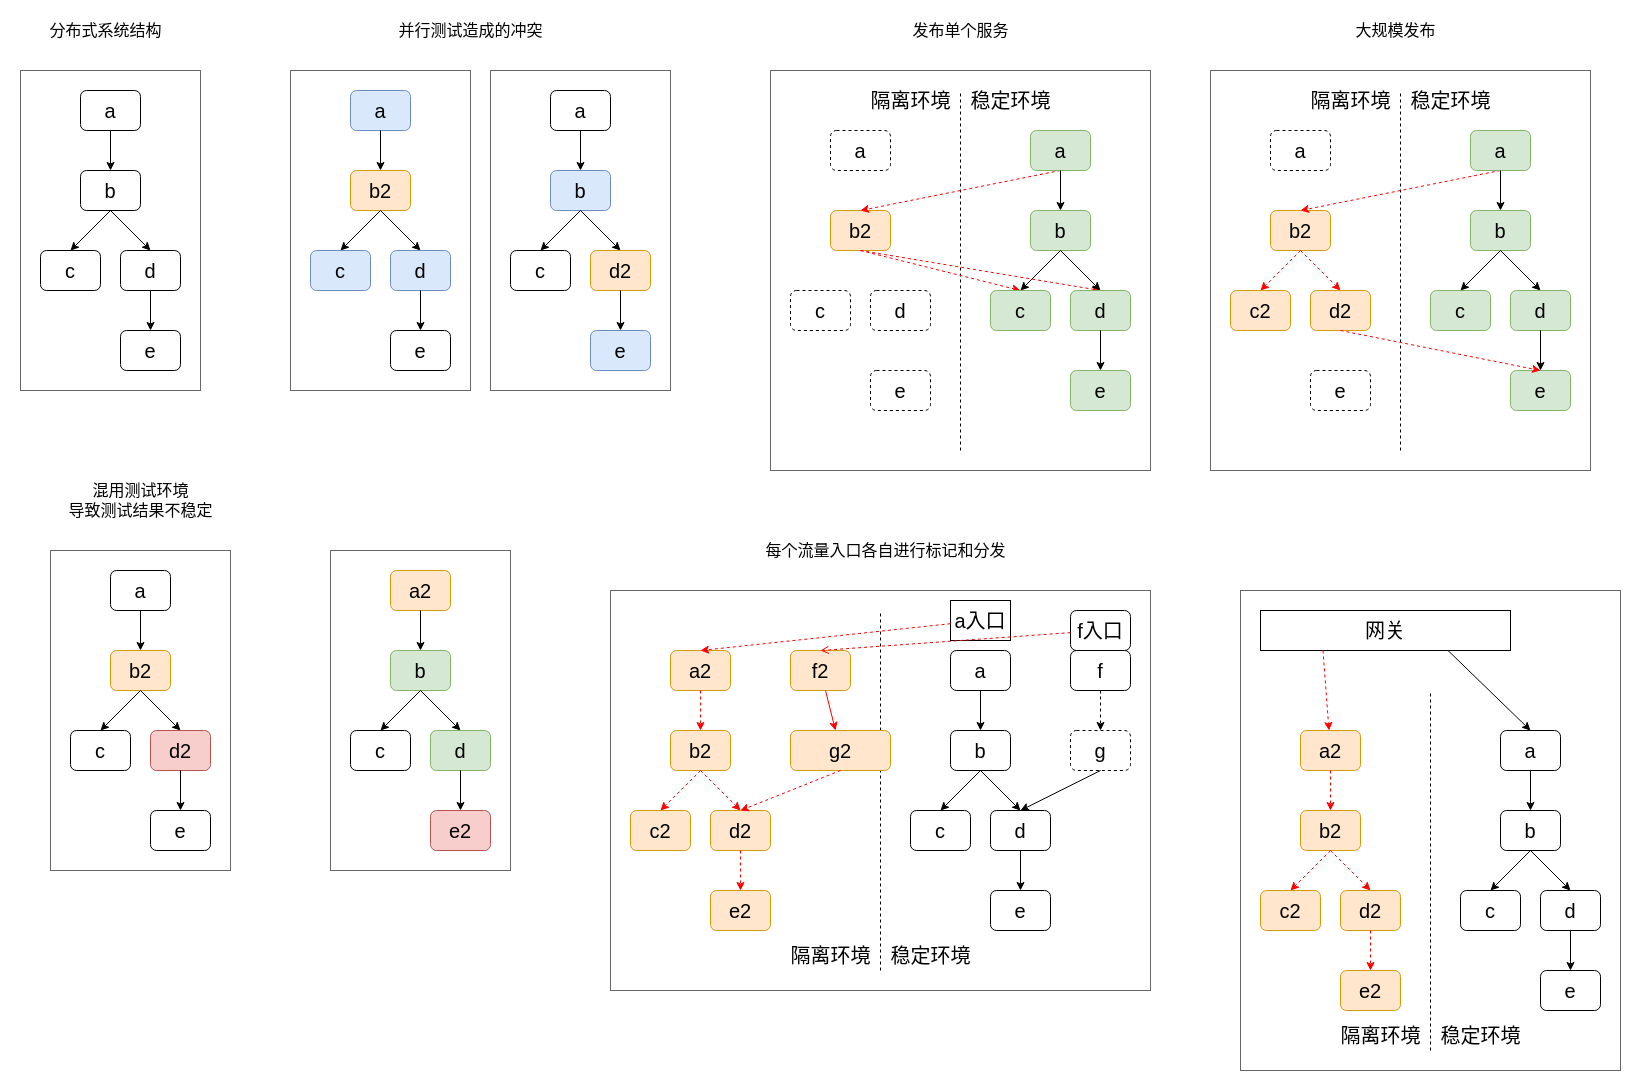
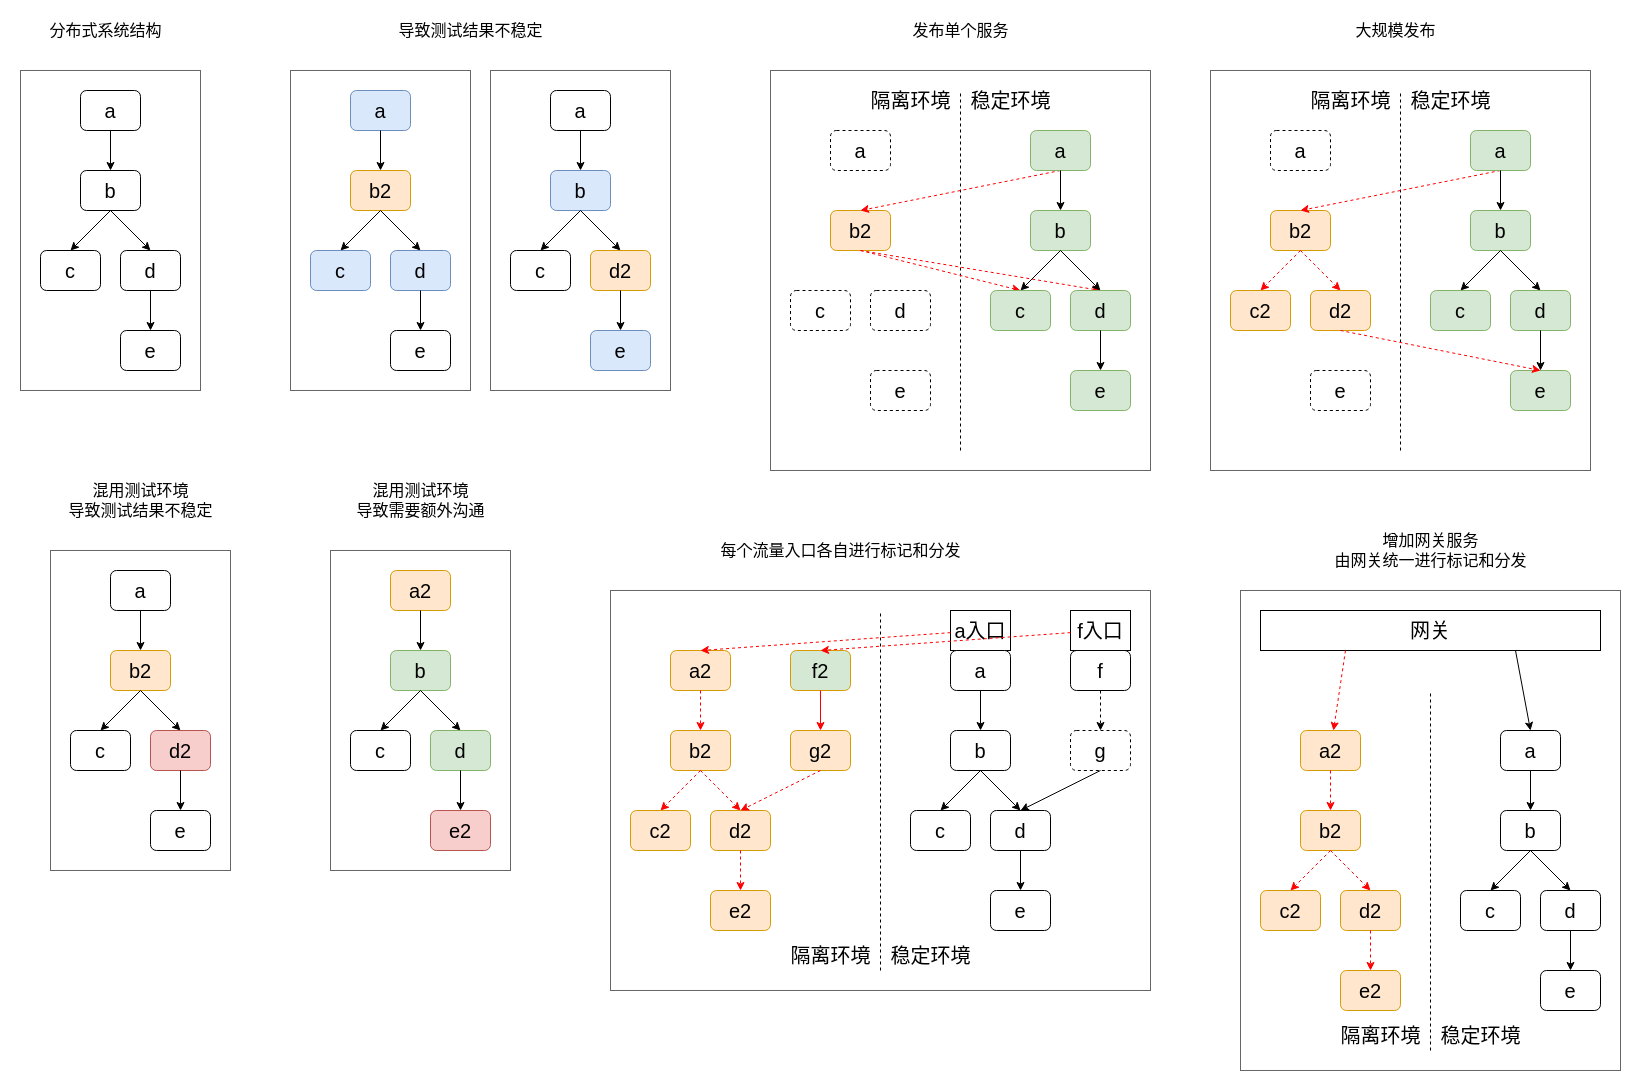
(471, 31) -> (471, 31)
none -> (421, 501)
(886, 551) -> (841, 551)
none -> (1431, 551)
(981, 621) -> (981, 631)
(1101, 631) -> (1101, 631)
(1386, 631) -> (1431, 631)
(827, 650) -> (829, 650)
(821, 671) -> (821, 671)
(841, 751) -> (821, 751)
